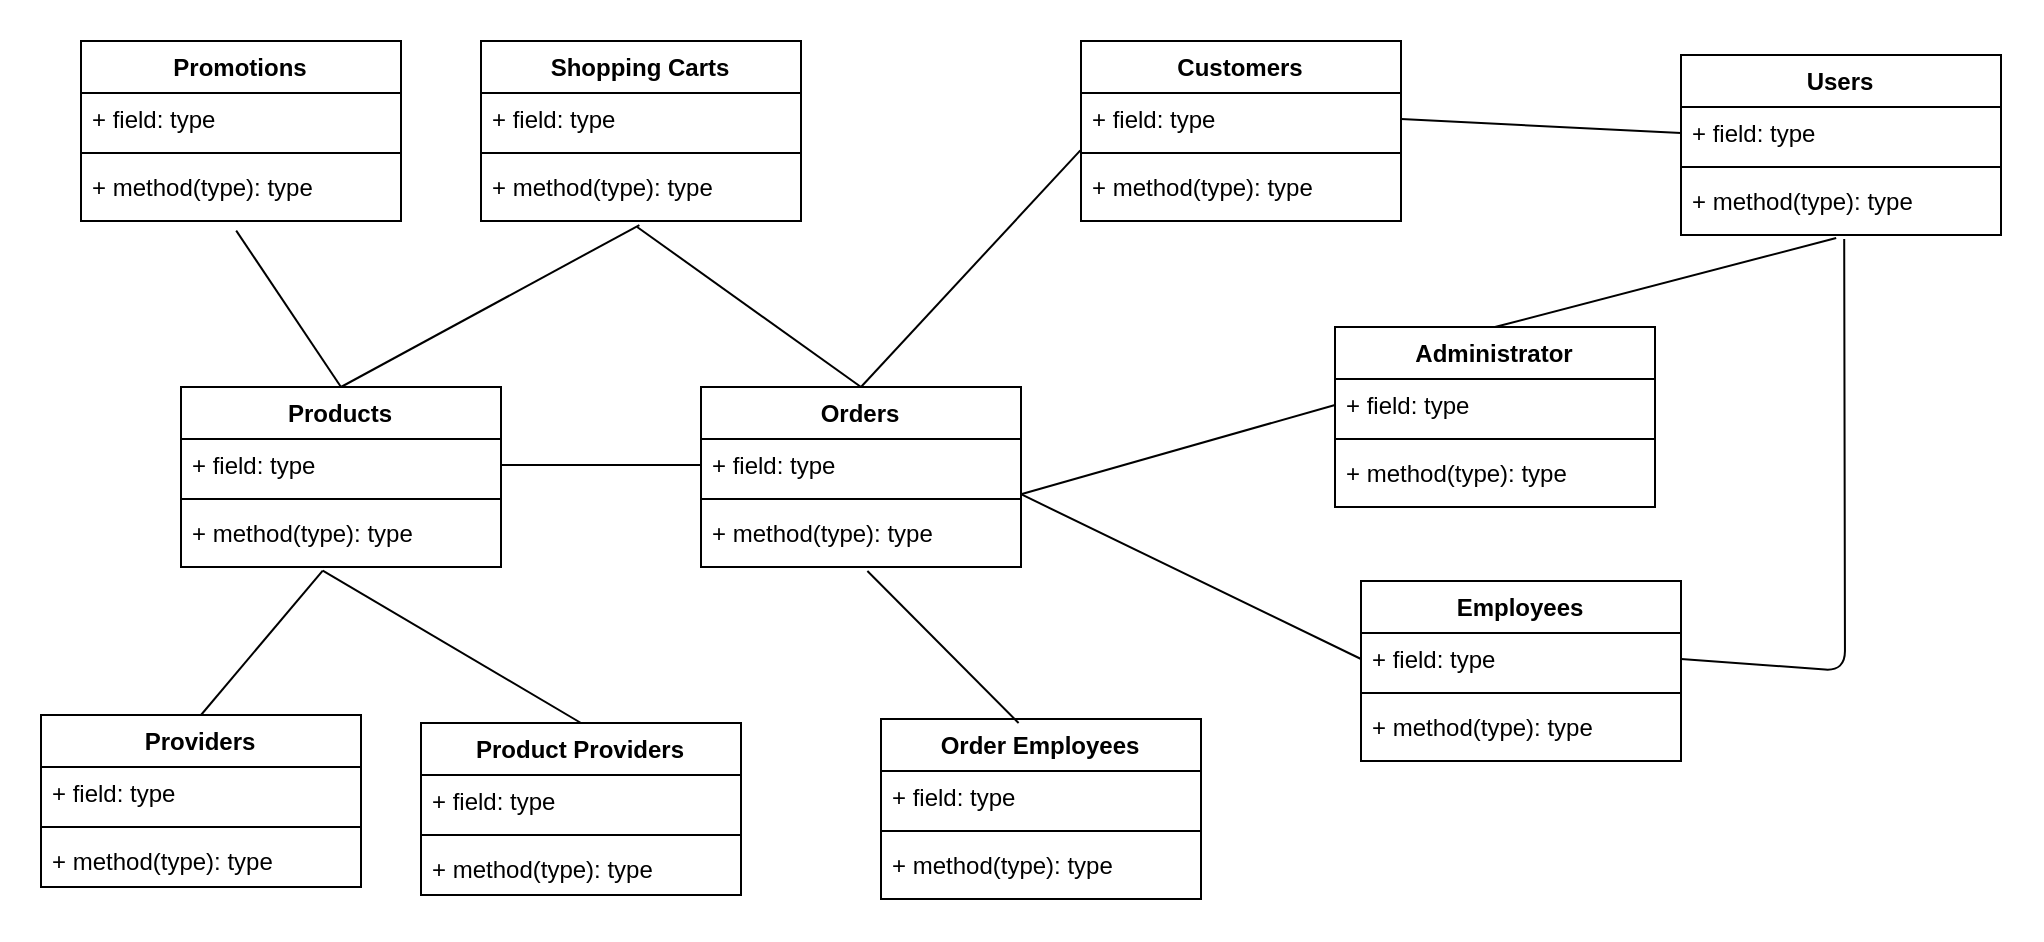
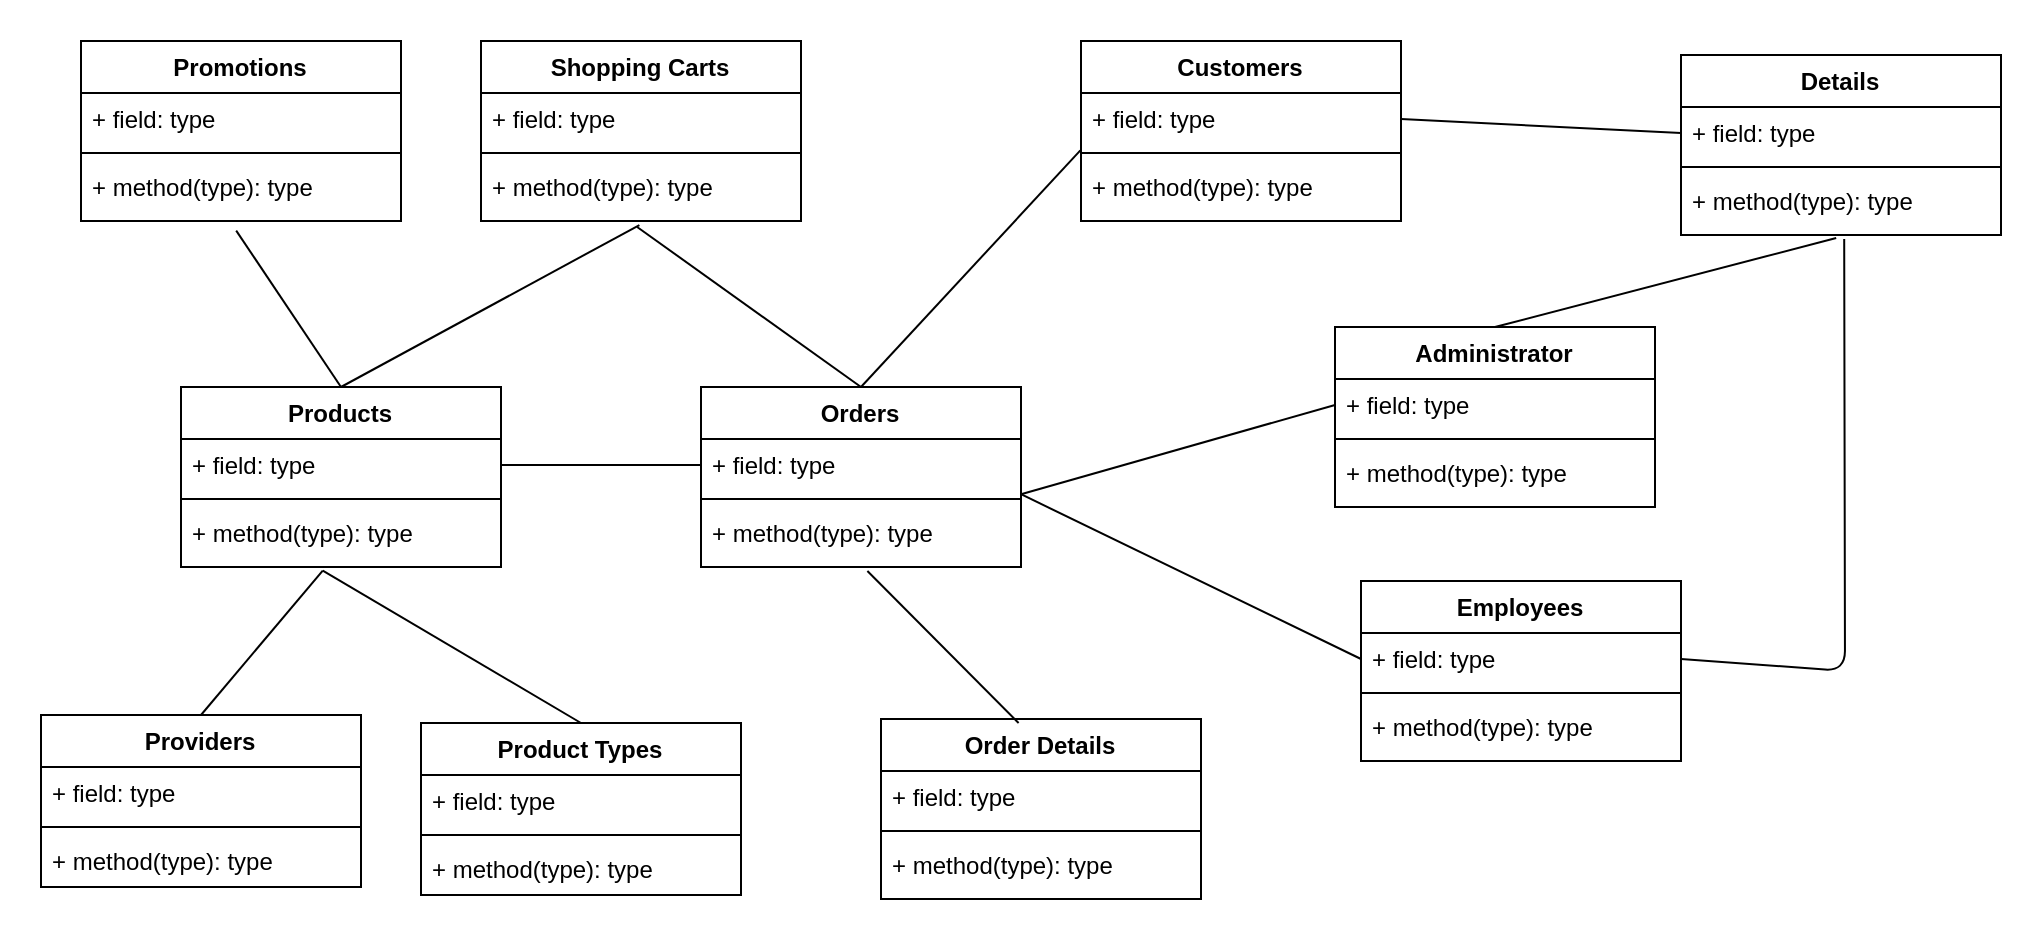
(1840, 82) -> (1840, 82)
(1040, 746) -> (1040, 746)
(580, 750) -> (580, 750)
